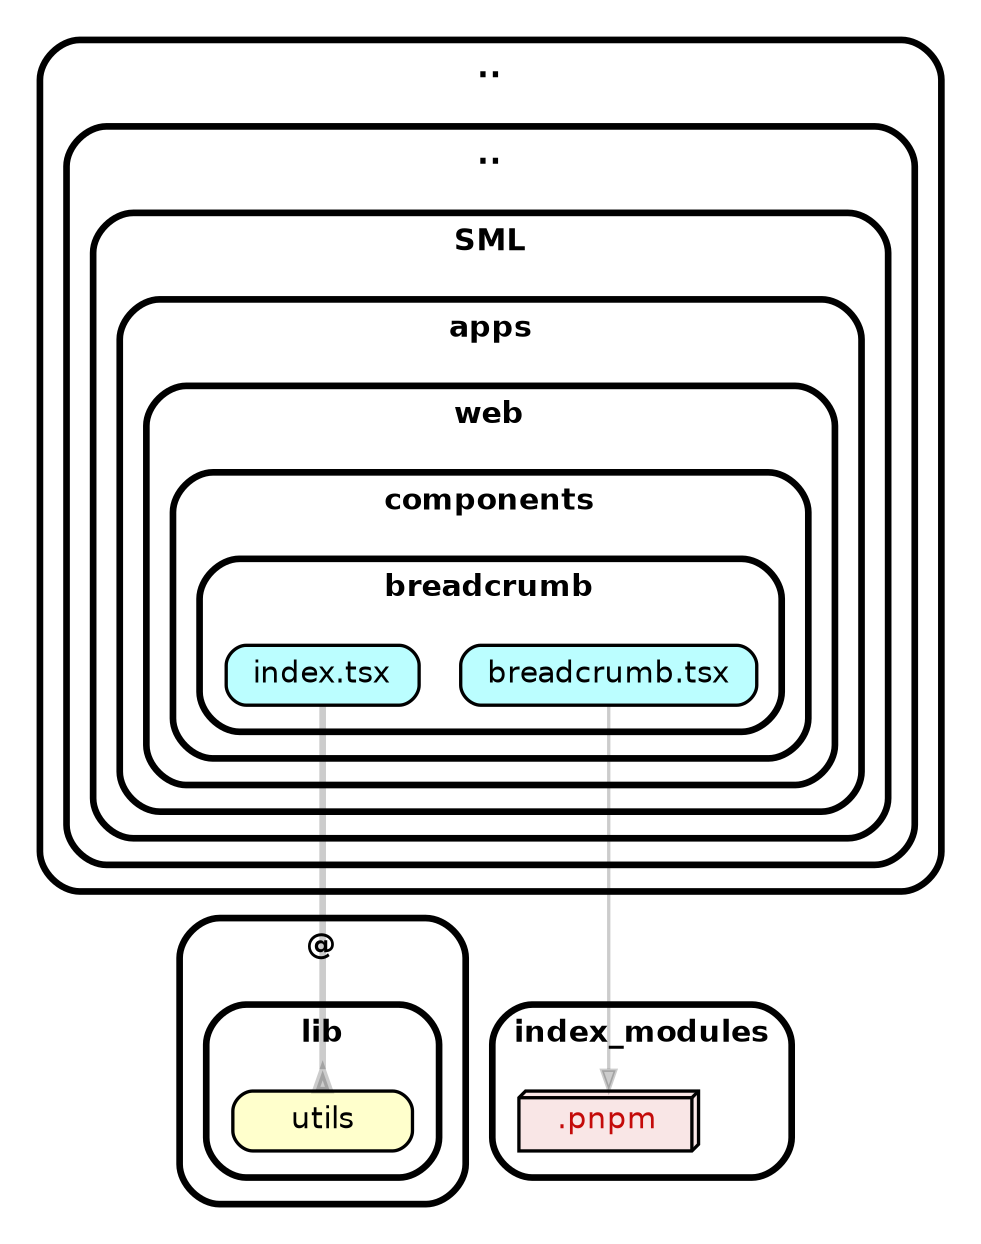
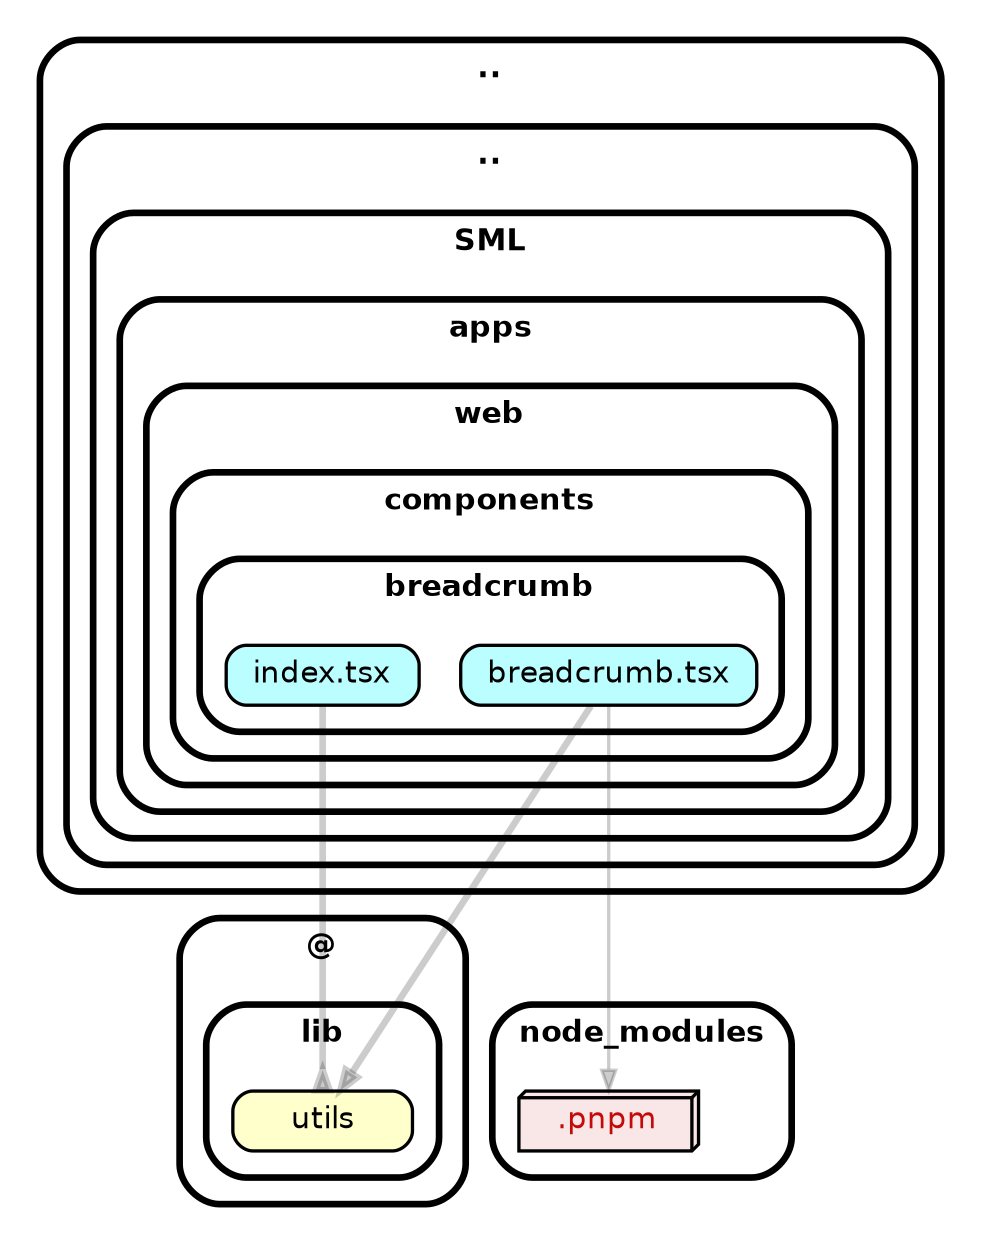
none -> (436, 944)
(642, 1035) -> (642, 1035)
